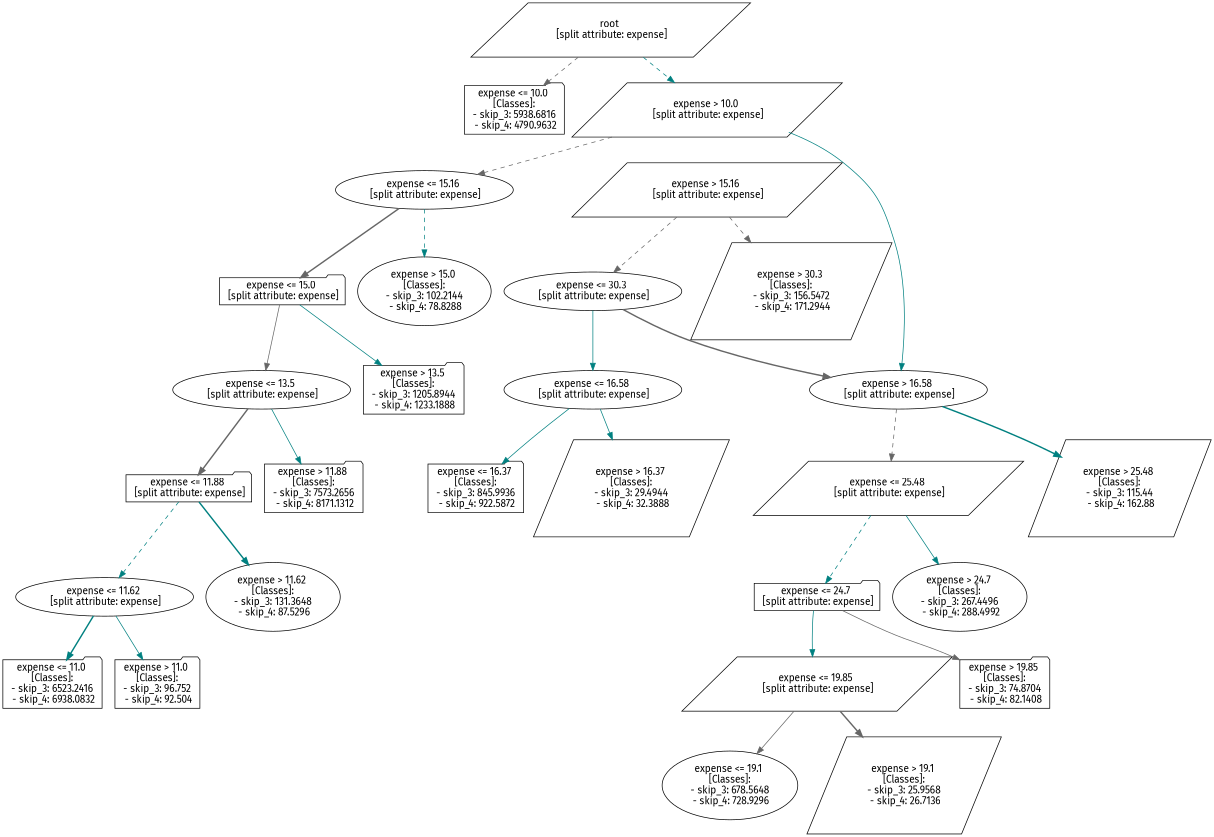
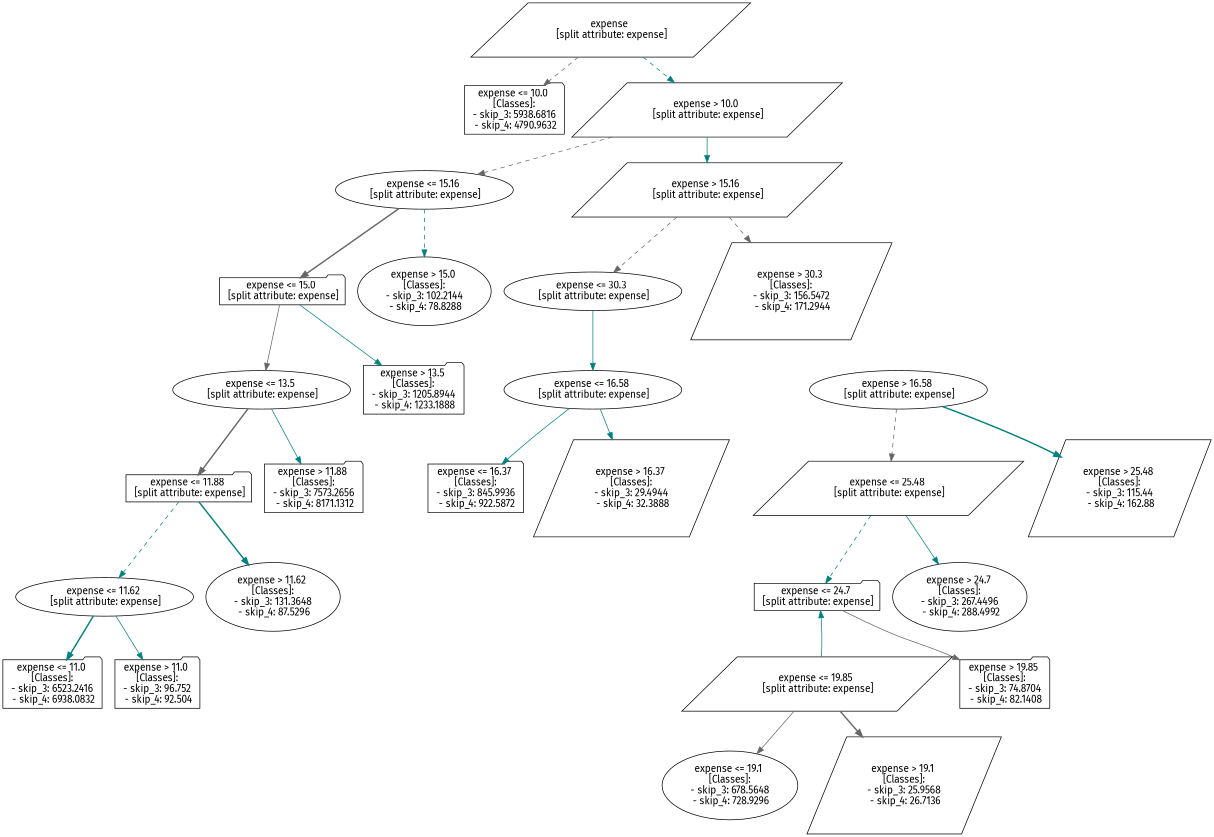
(611, 30) -> (611, 30)
(889, 225) -> (707, 146)
(720, 351) -> none
(812, 630) -> (822, 637)
